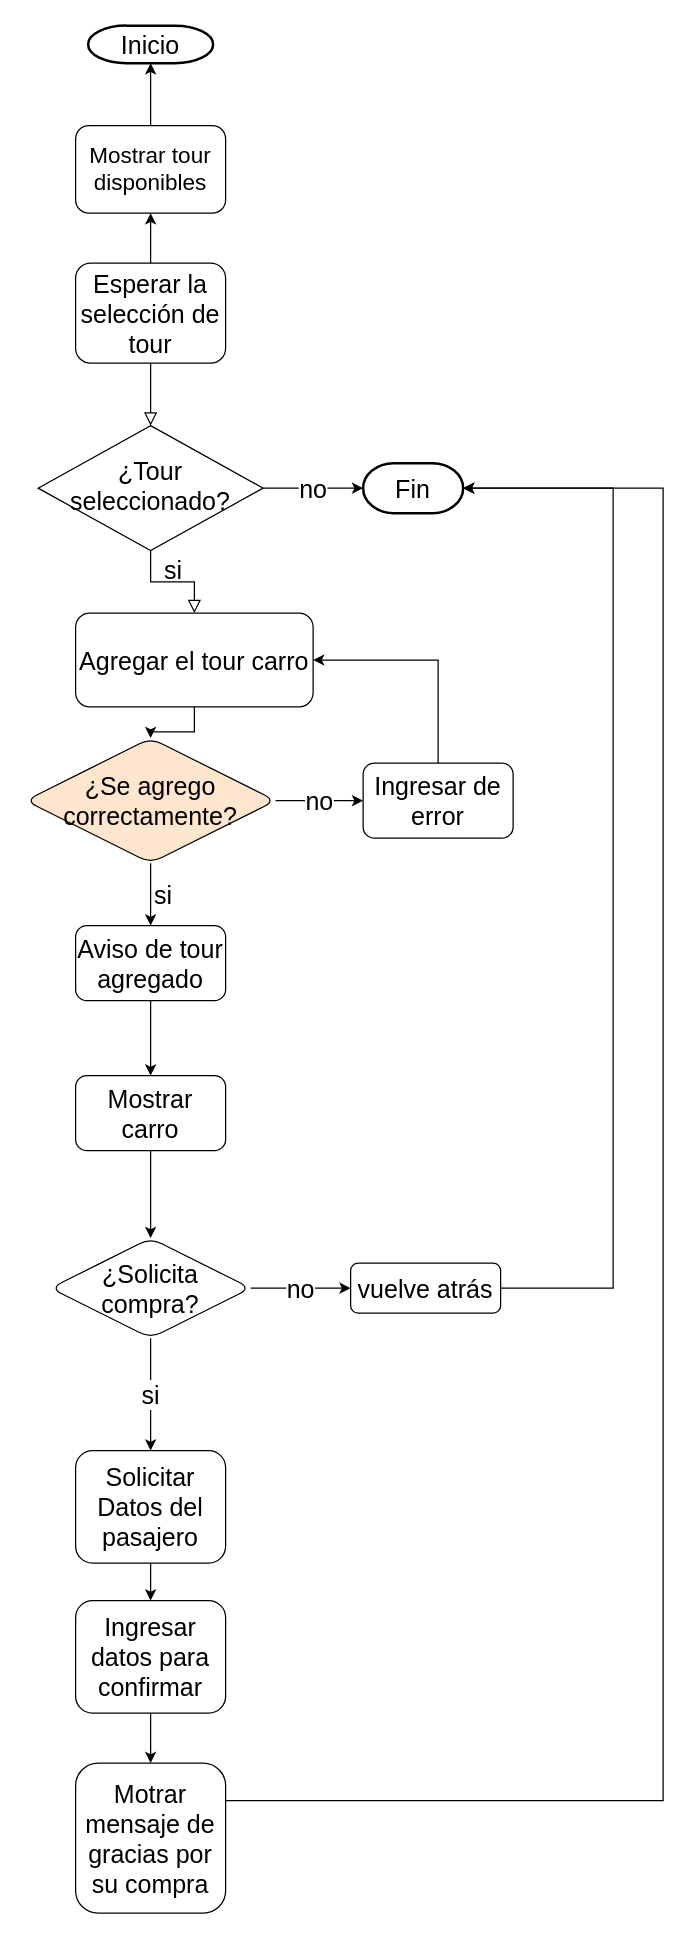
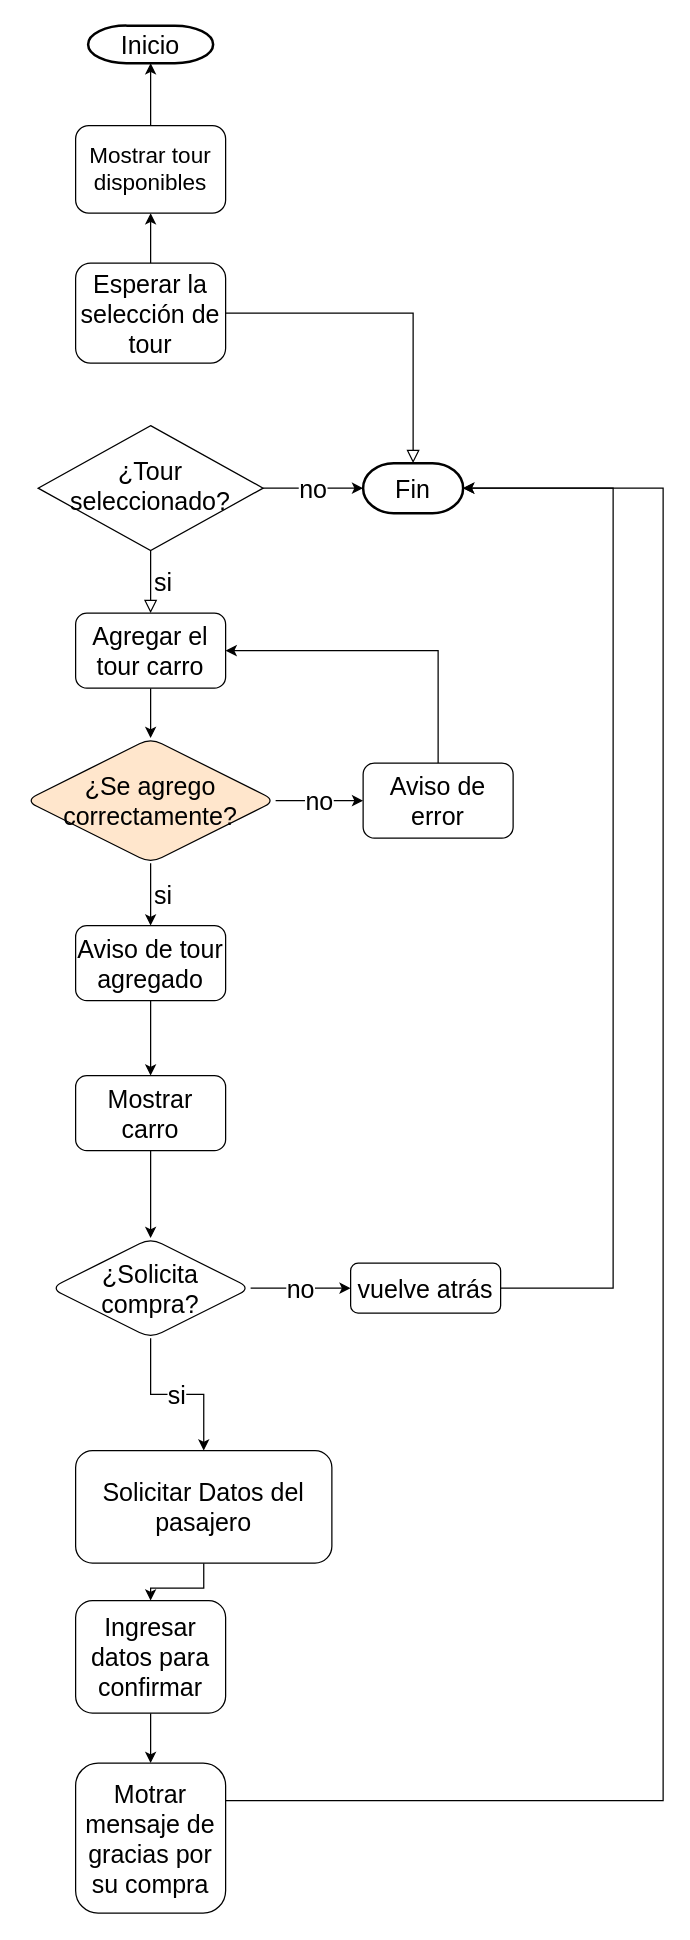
(151, 388) -> (388, 313)
(194, 660) -> (151, 651)
(438, 801) -> (438, 801)
(151, 1507) -> (204, 1507)
